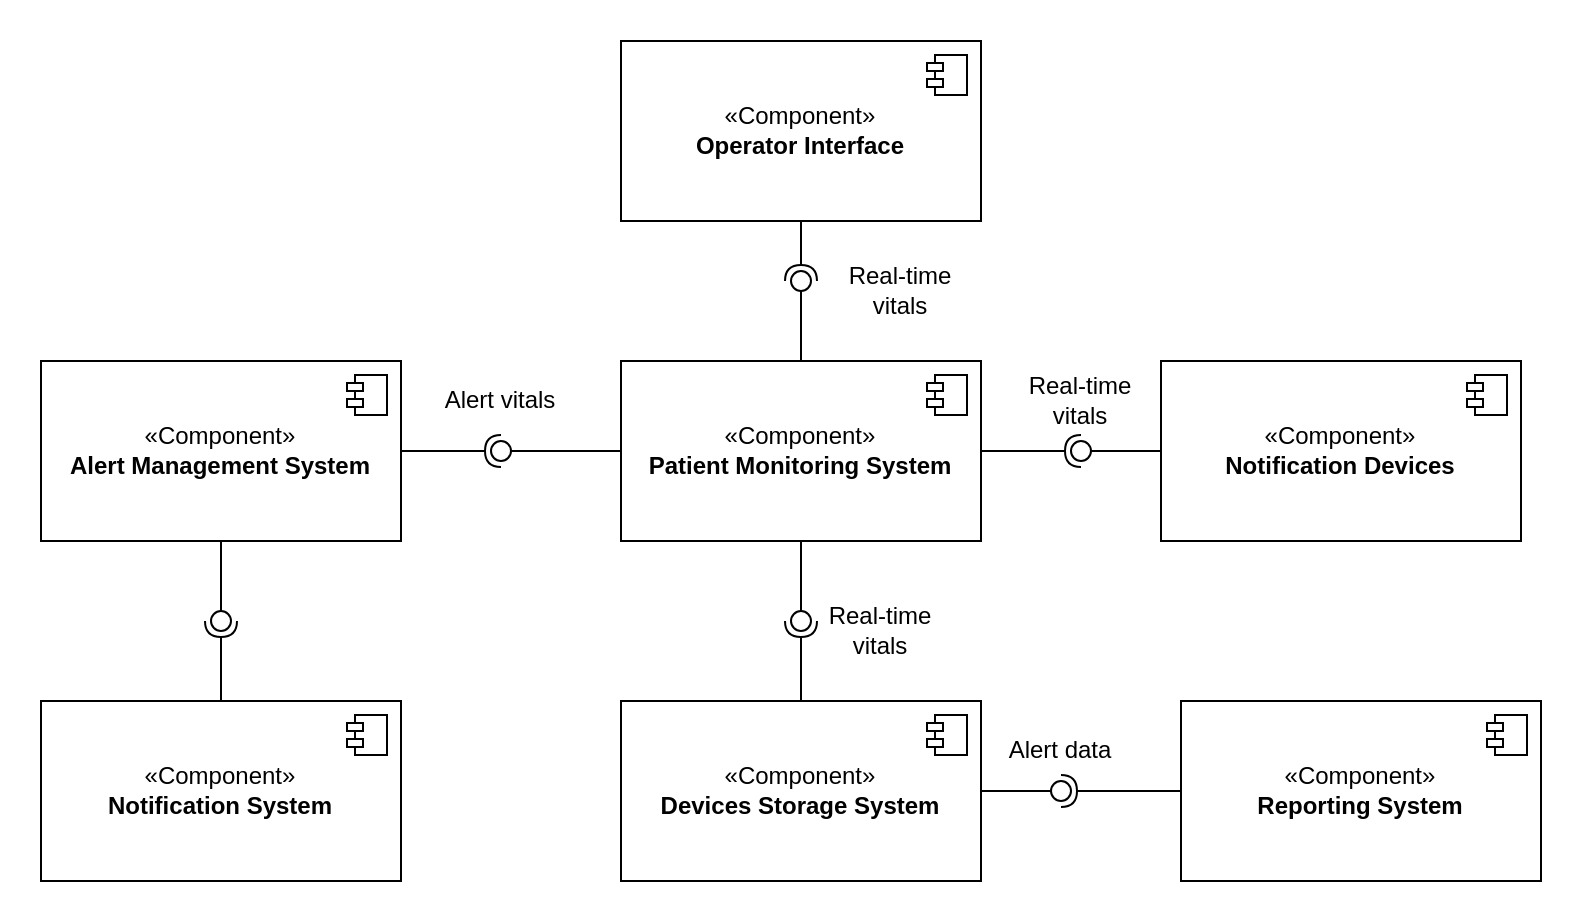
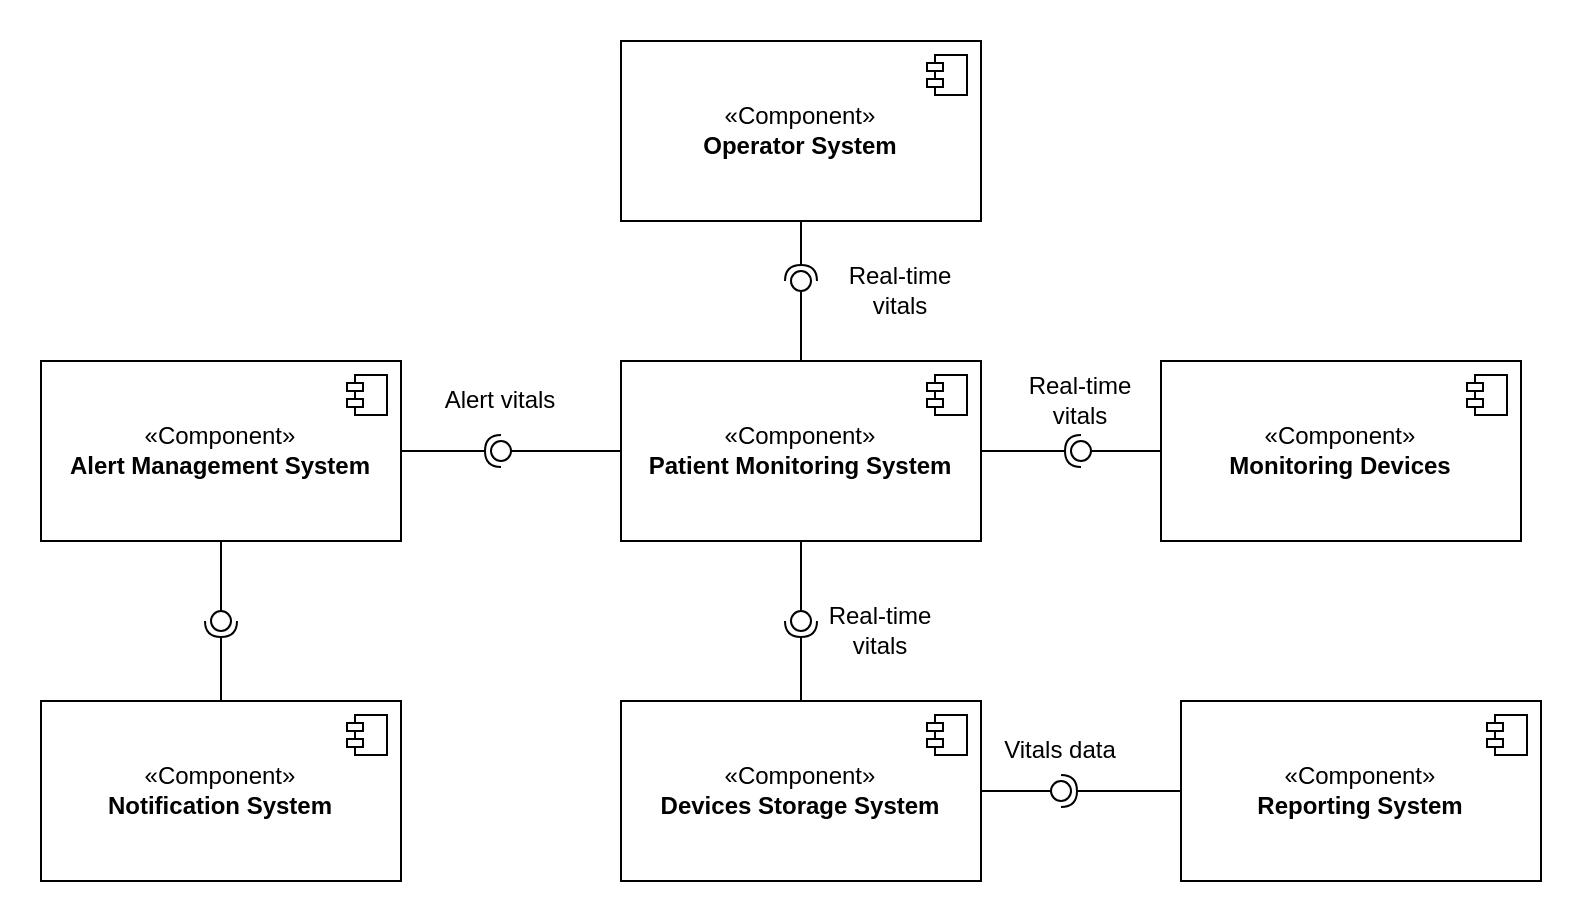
(801, 131) -> (801, 131)
(1341, 451) -> (1341, 451)
(1061, 751) -> (1061, 751)
